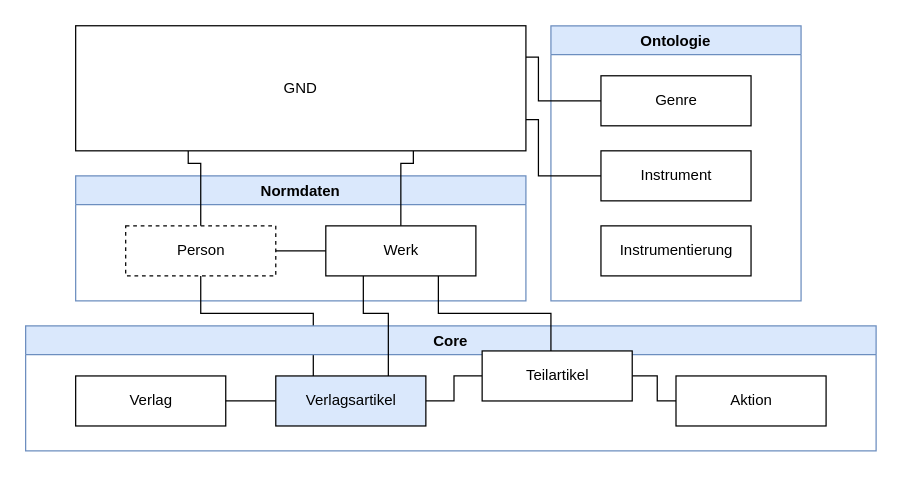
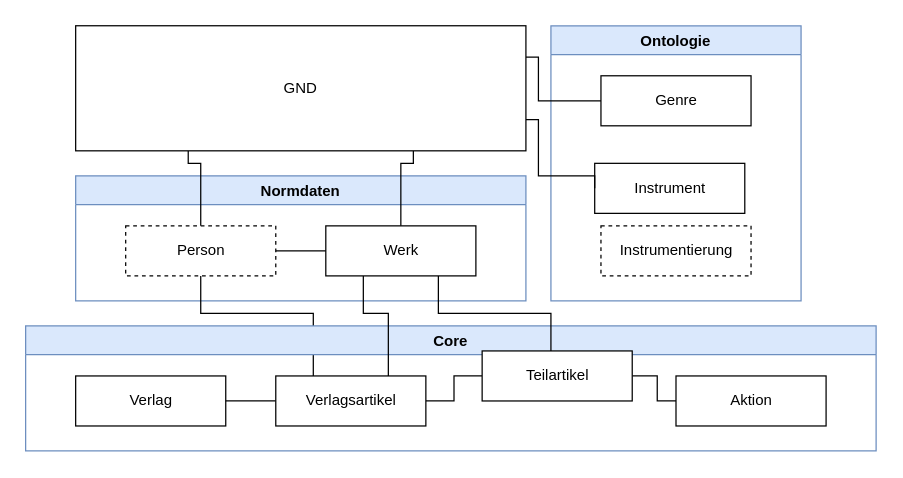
(676, 176) -> (669, 188)
(676, 251) -> (676, 251)
(351, 401) -> (351, 401)
